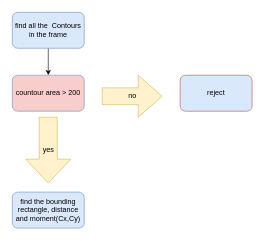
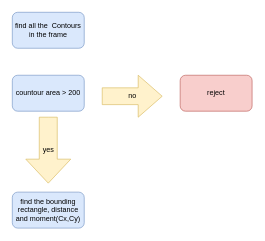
(48, 69) -> none
(48, 93) -> (48, 93)
(216, 93) -> (216, 93)
